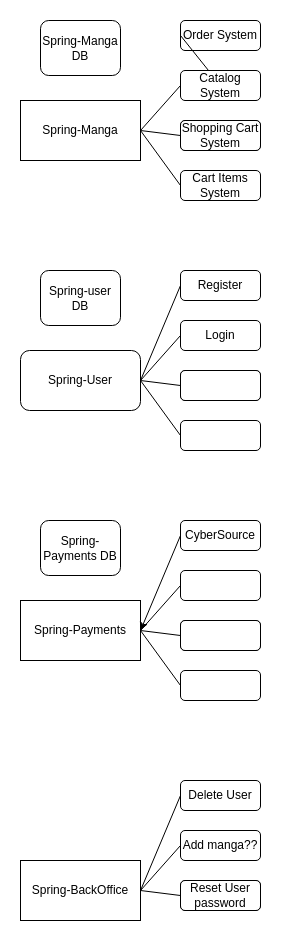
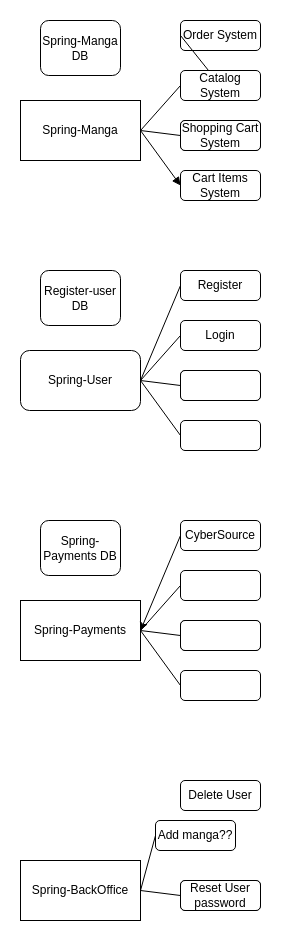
(176, 180) -> (175, 177)
(81, 299) -> (81, 299)
(162, 839) -> none
(221, 846) -> (196, 836)
